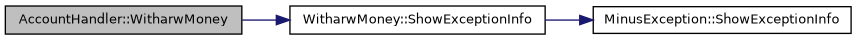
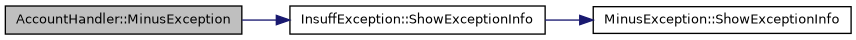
(124, 20) -> (124, 20)
(418, 20) -> (418, 20)
